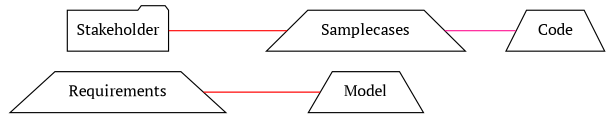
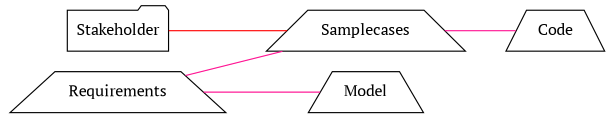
none -> (234, 63)
(262, 92) -> (262, 92)
